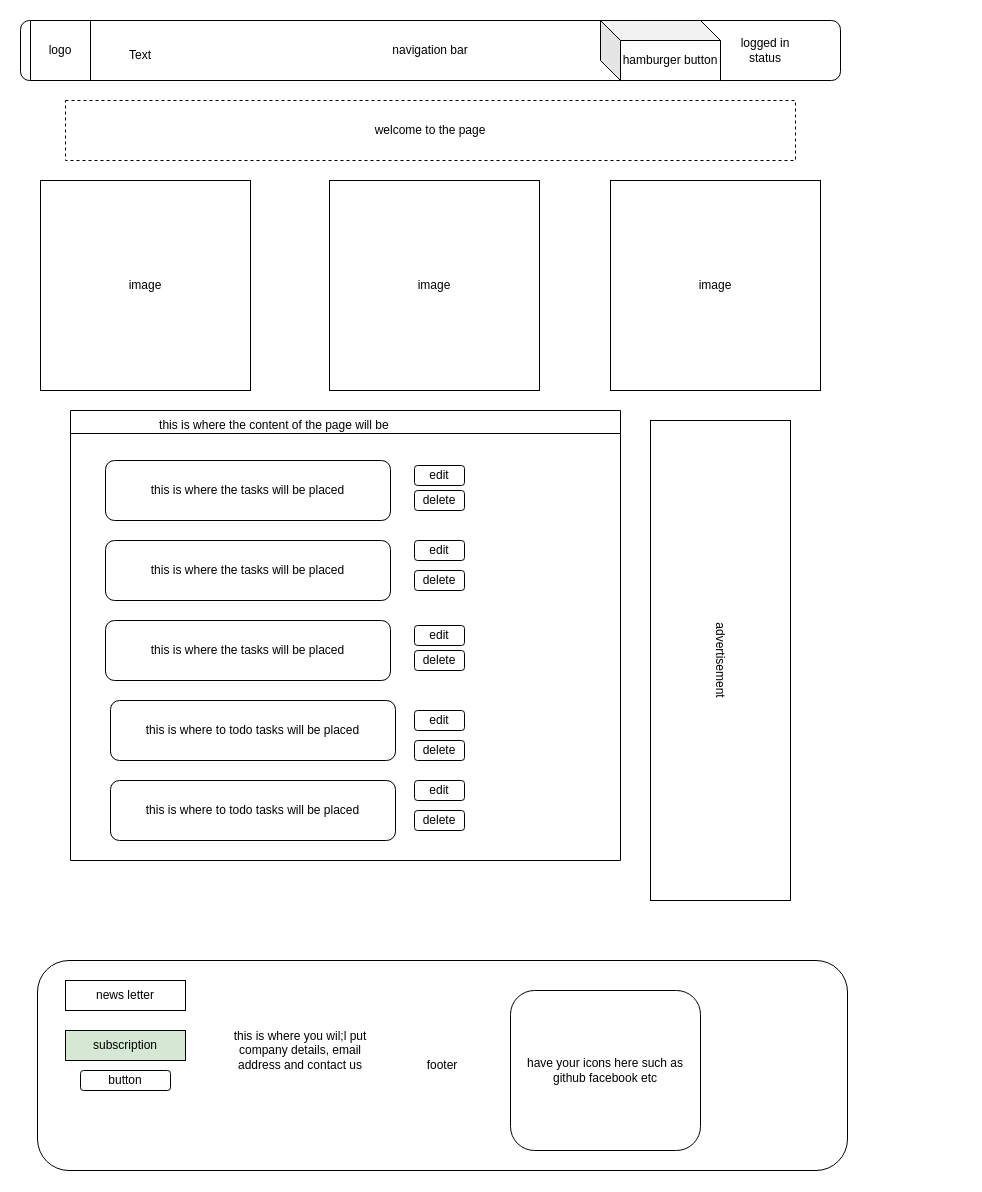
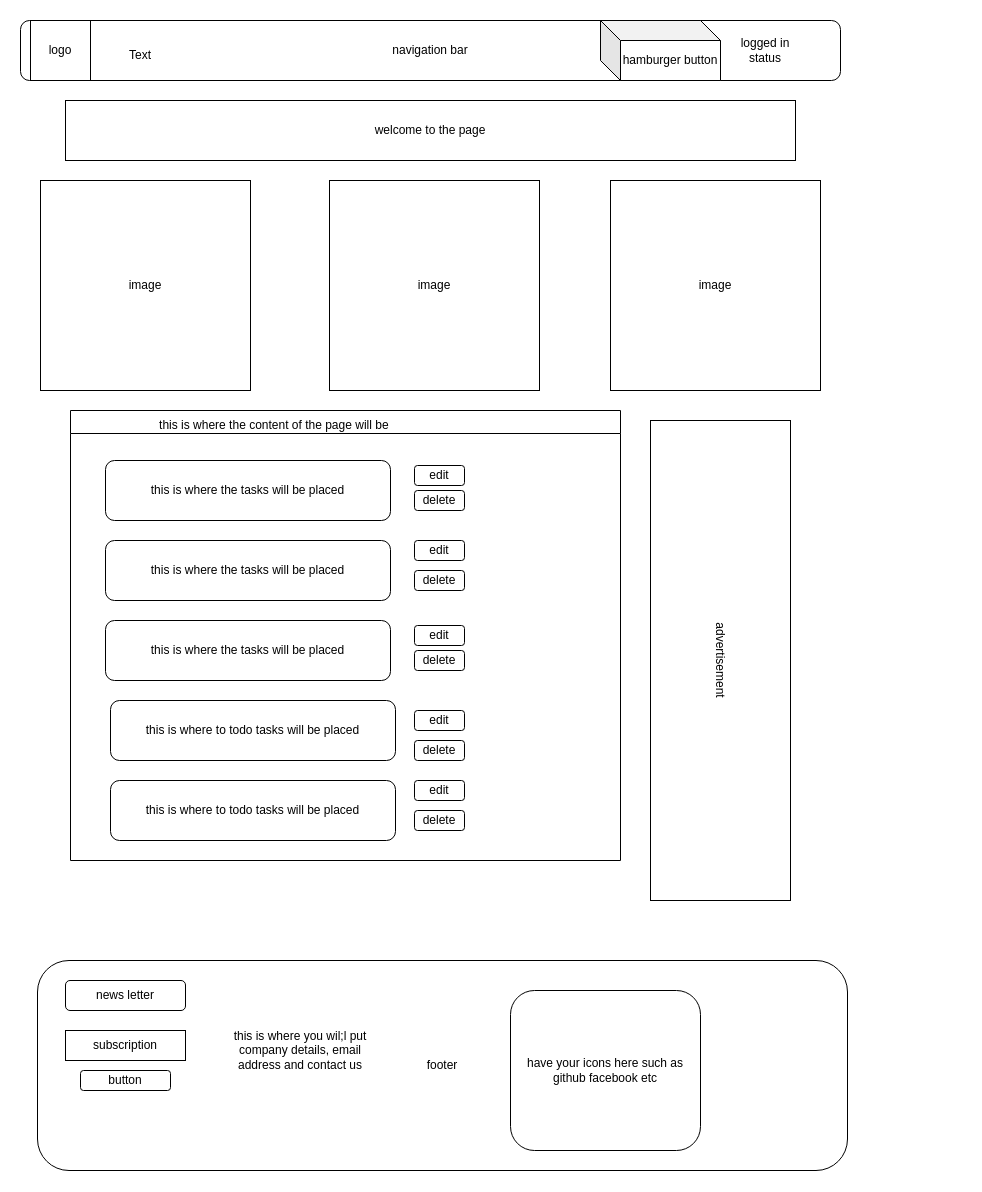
(431, 131) -> (431, 131)
(126, 996) -> (126, 996)
(126, 1046) -> (126, 1046)
